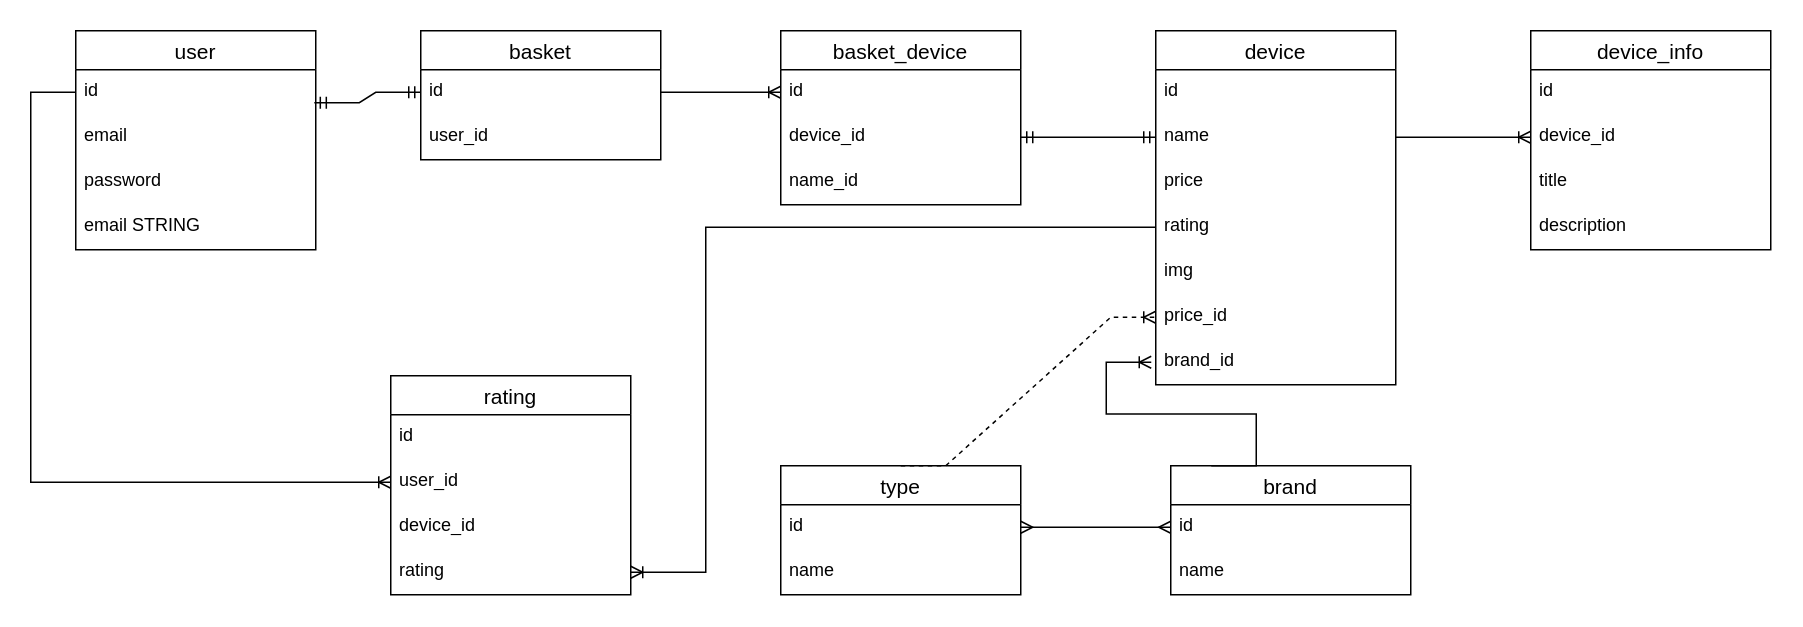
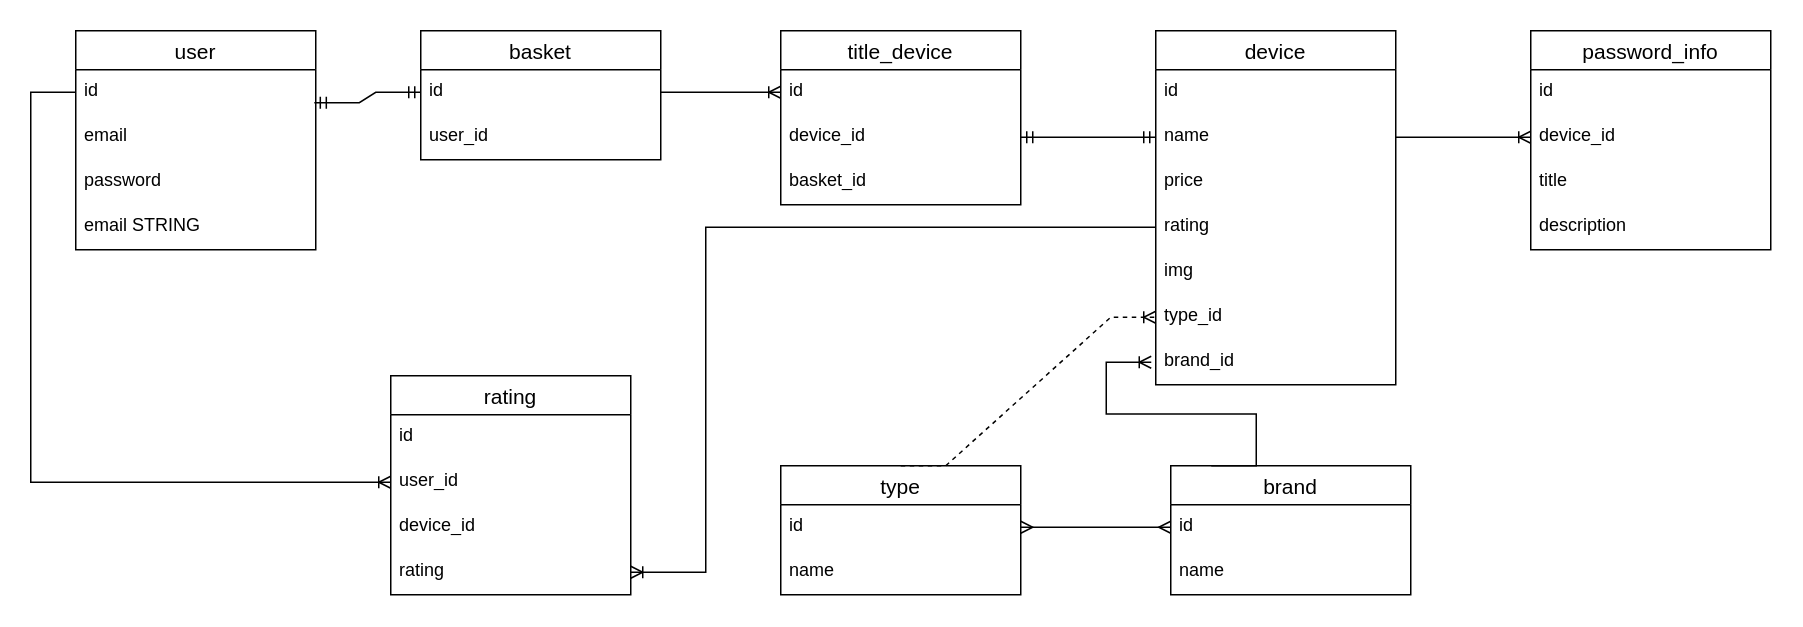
(900, 52) -> (900, 52)
(1650, 52) -> (1650, 52)
(823, 181) -> (833, 181)
(1200, 316) -> (1198, 316)
